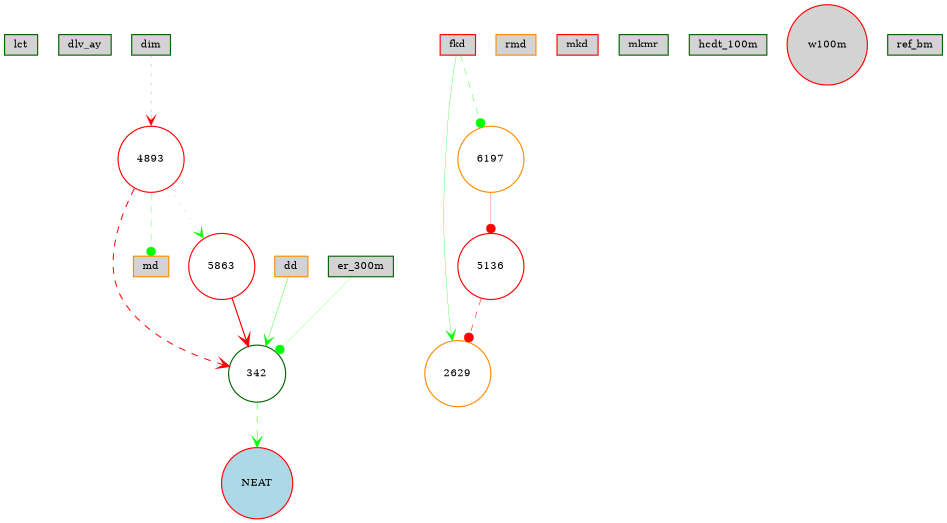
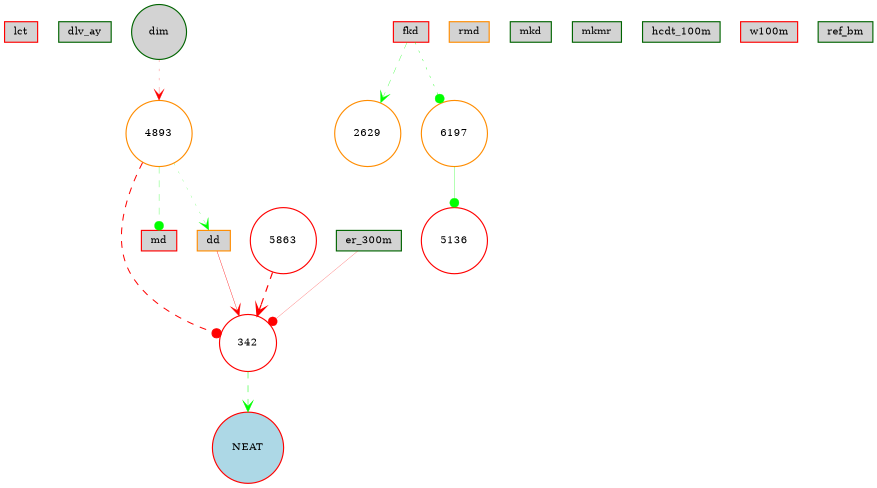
(21, 45) -> (21, 32)
(151, 45) -> (159, 32)
(578, 45) -> (531, 32)
(827, 45) -> (769, 32)
(470, 87) -> (426, 68)
(151, 159) -> (159, 133)
(444, 192) -> (396, 67)
(183, 208) -> (189, 192)
(491, 208) -> (454, 182)
(151, 266) -> (159, 241)
(123, 300) -> (128, 267)
(279, 306) -> (226, 278)
(317, 311) -> (317, 285)
(476, 316) -> none
(238, 317) -> (267, 289)
(257, 374) -> (248, 343)
